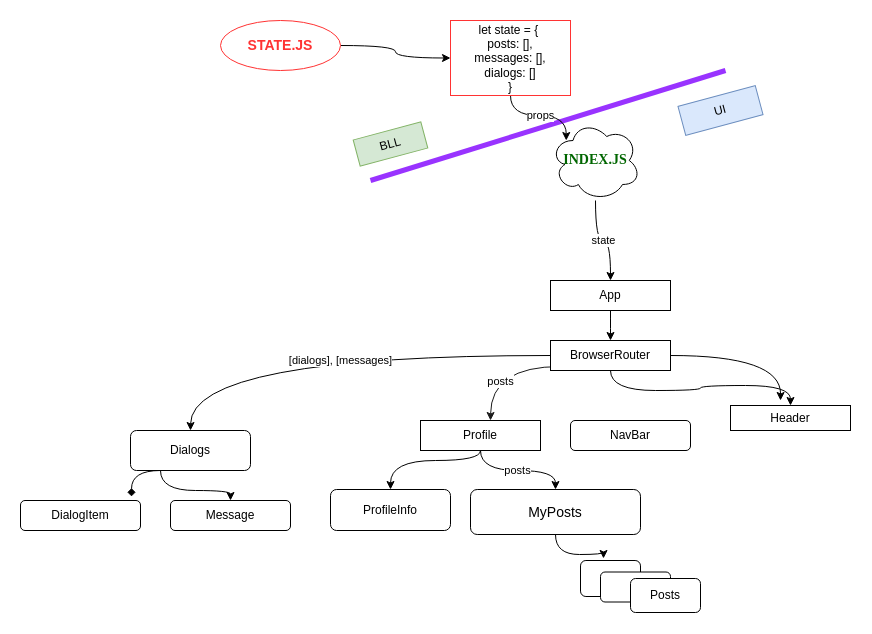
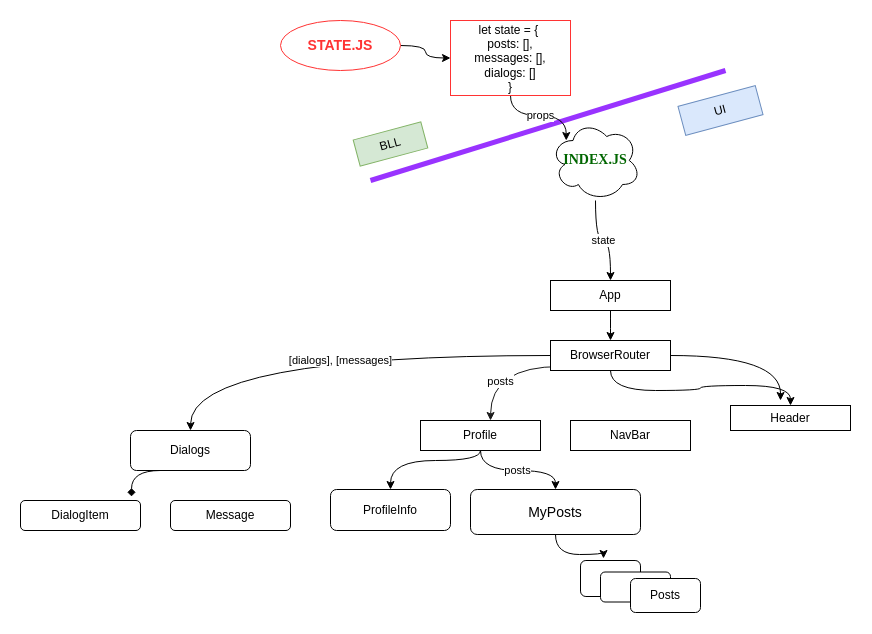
(281, 46) -> (341, 46)
(631, 436) -> (631, 436)
(191, 490) -> none
